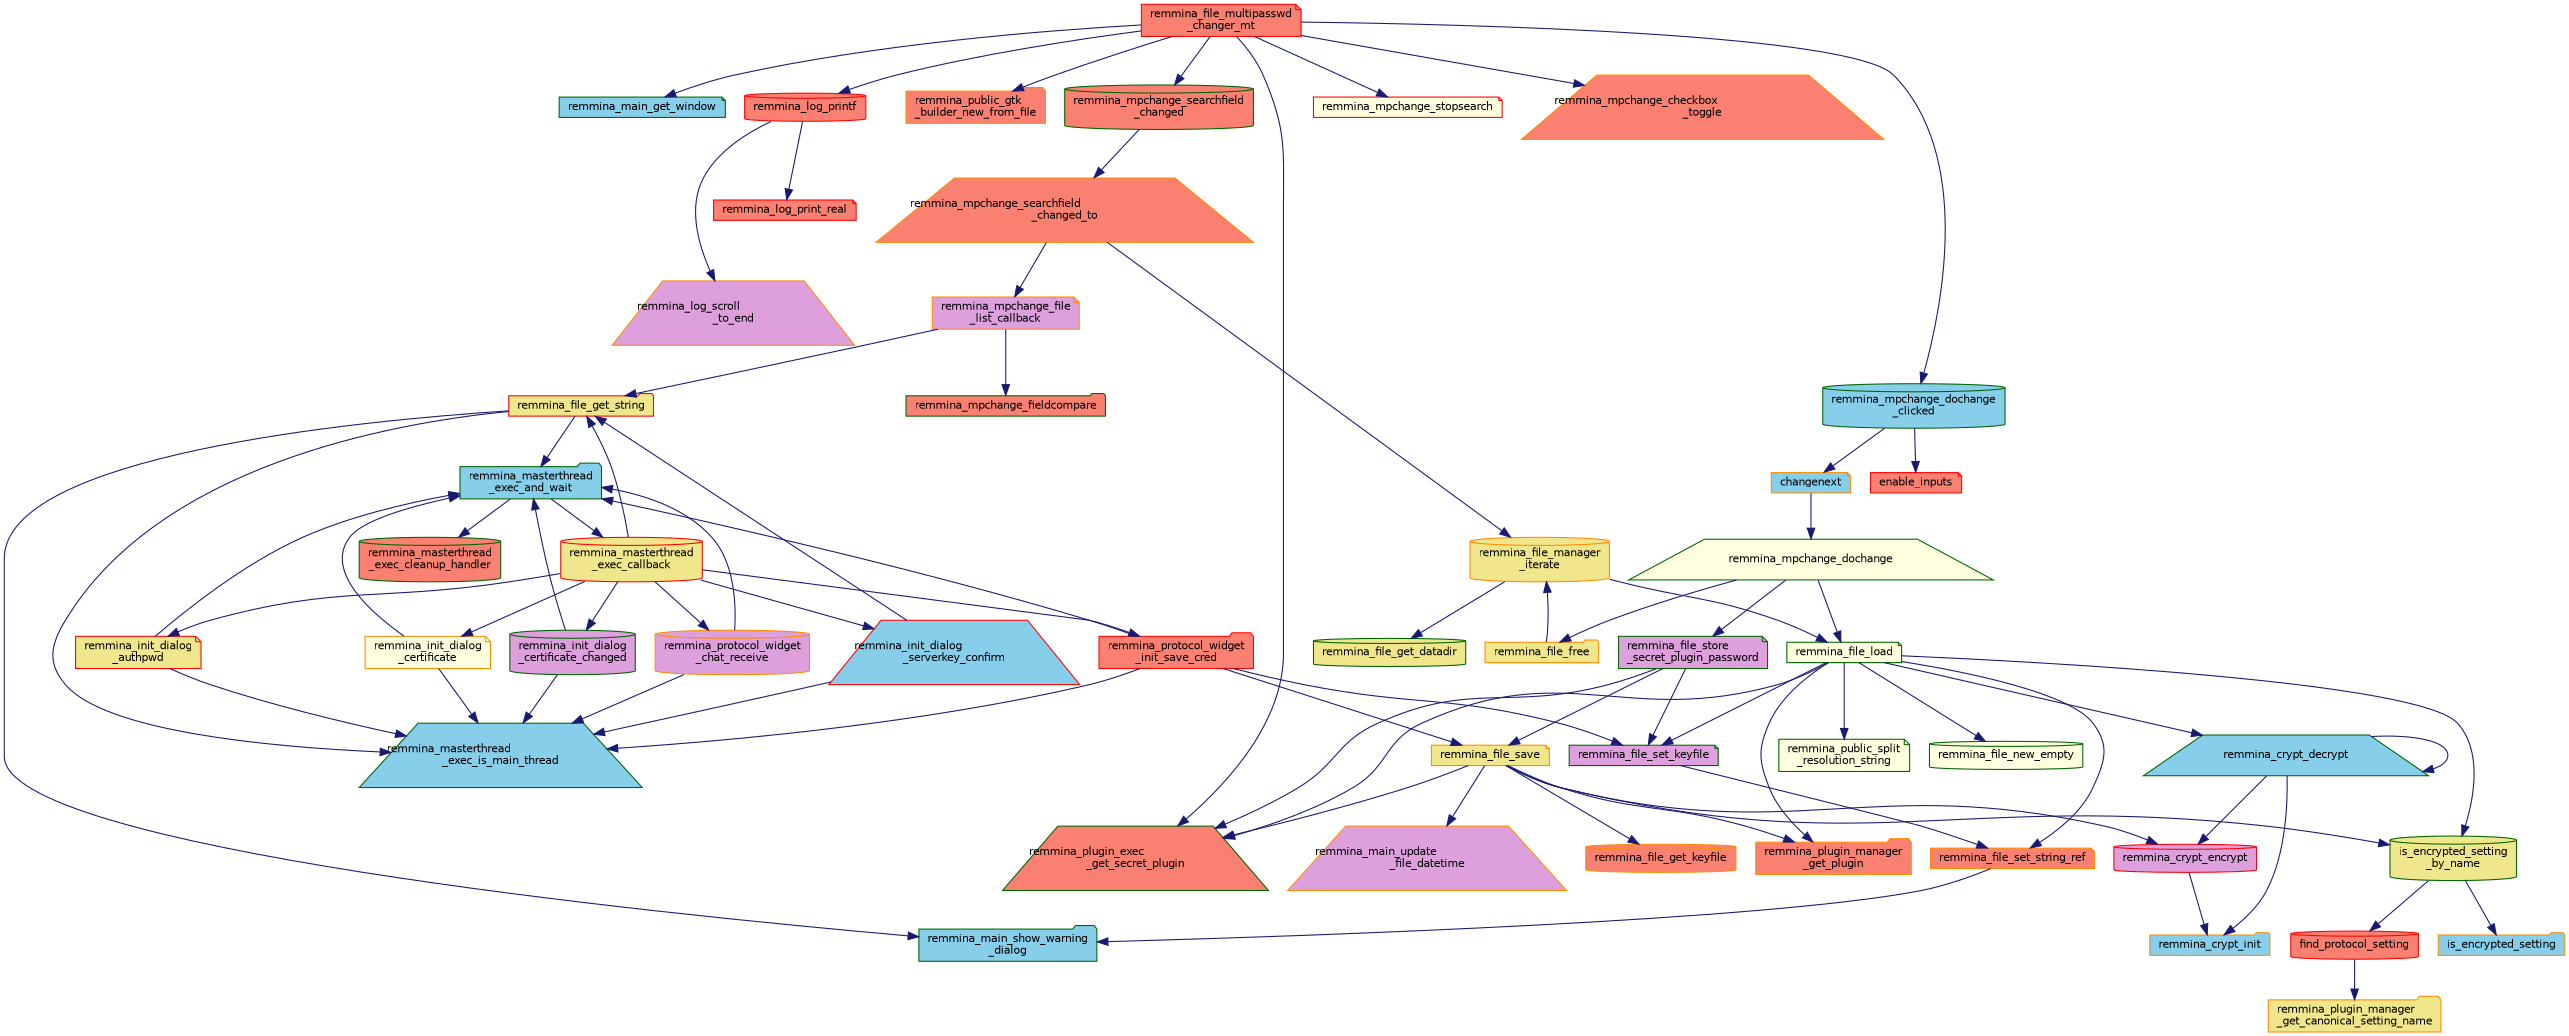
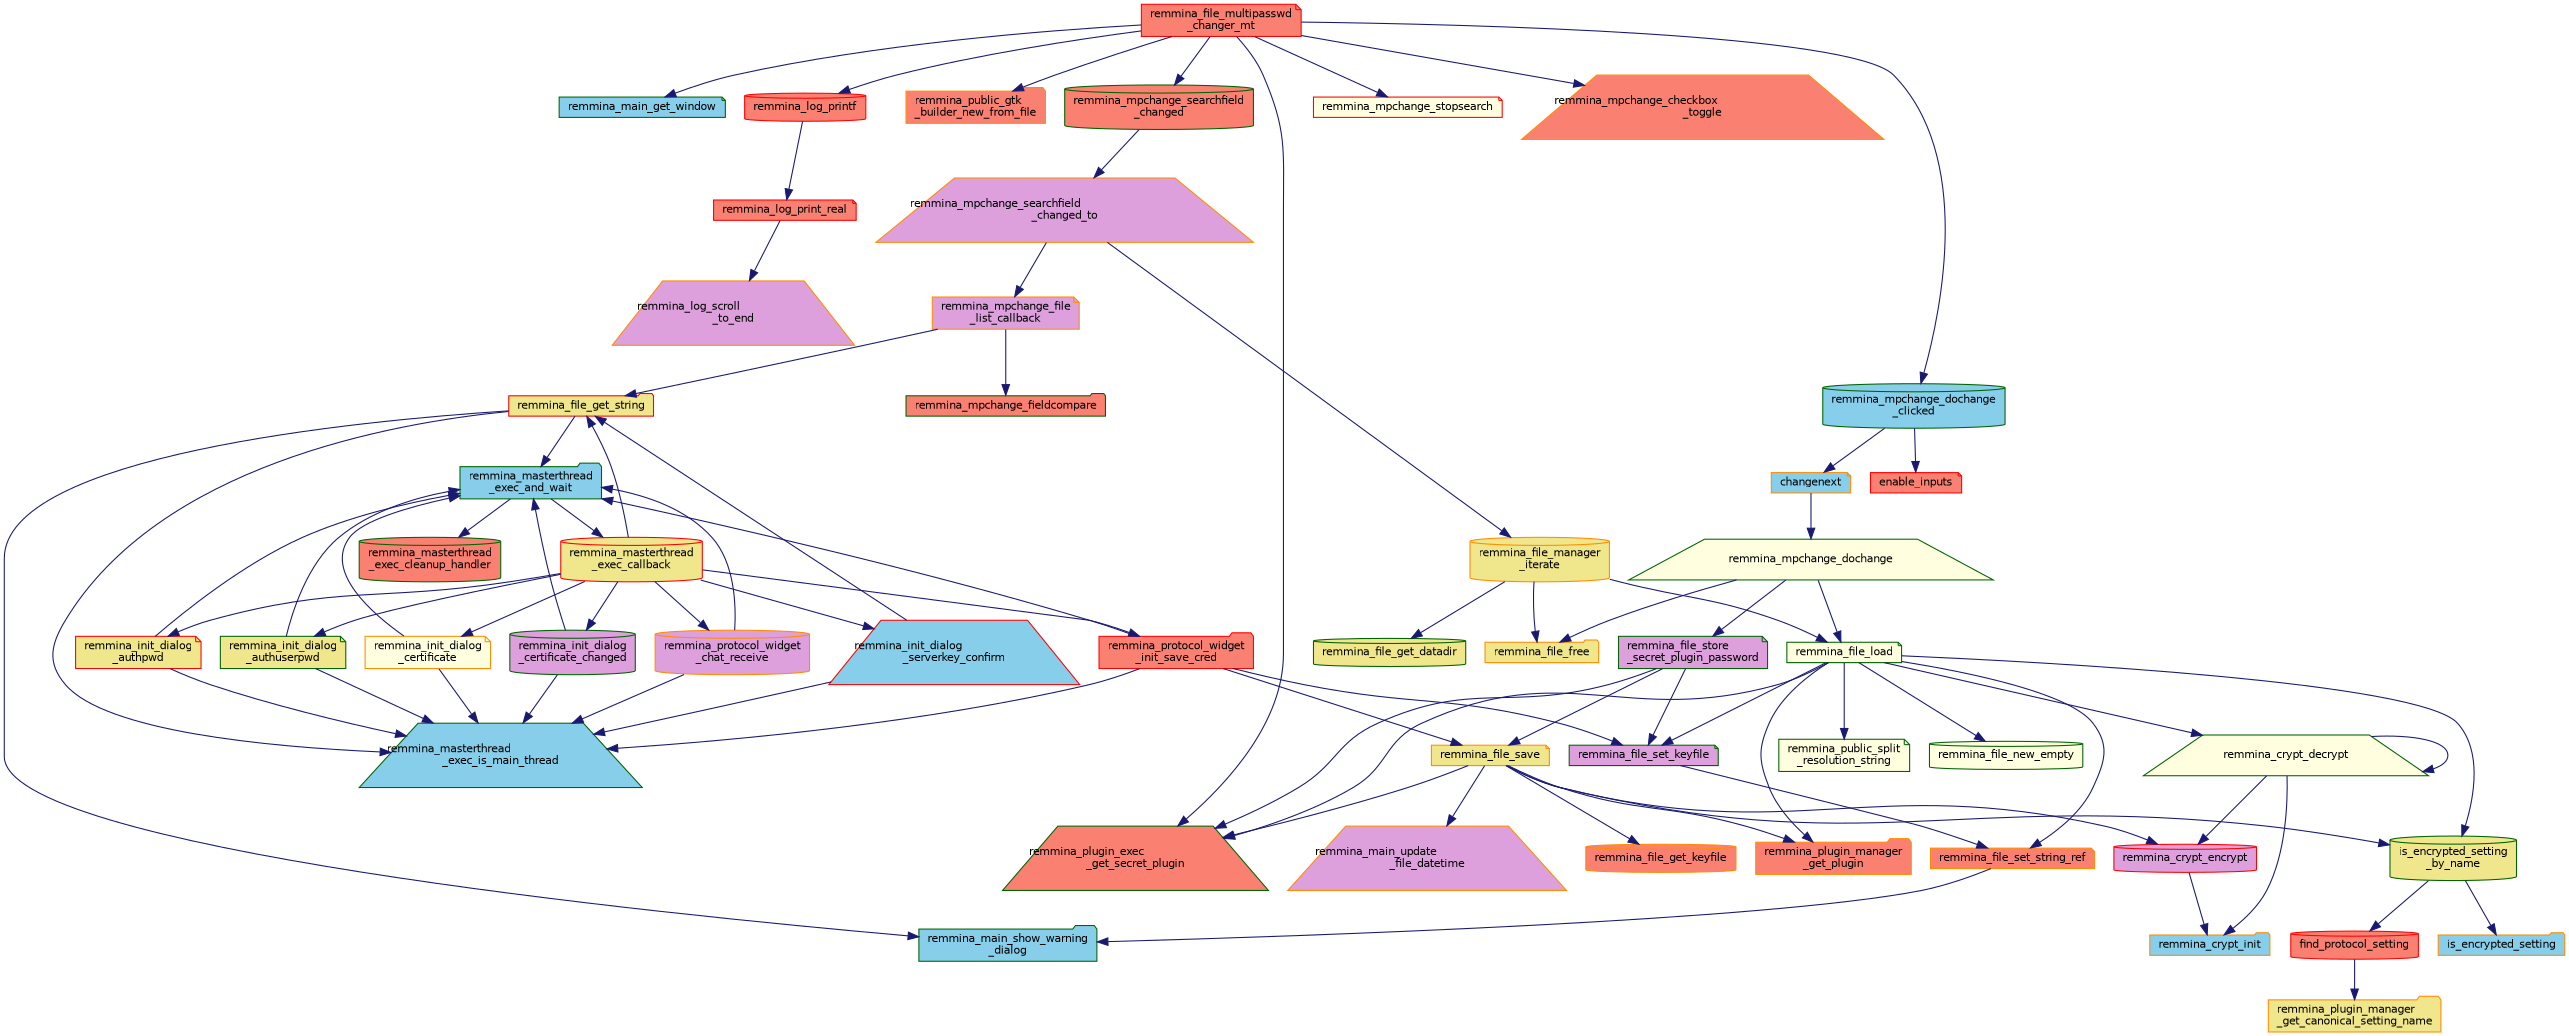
(702, 181) -> (767, 246)
(1065, 210) -> (1065, 210)
(1548, 617) -> (1534, 606)
none -> (283, 652)
(2286, 755) -> (2286, 755)
